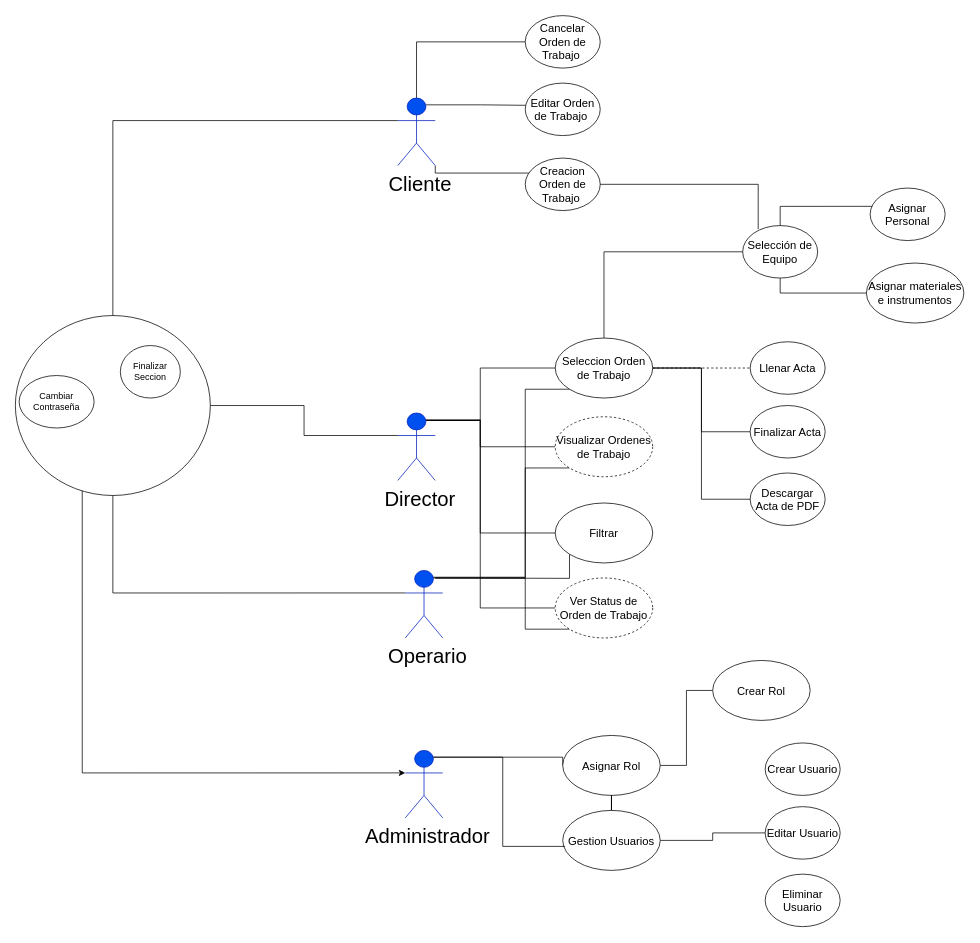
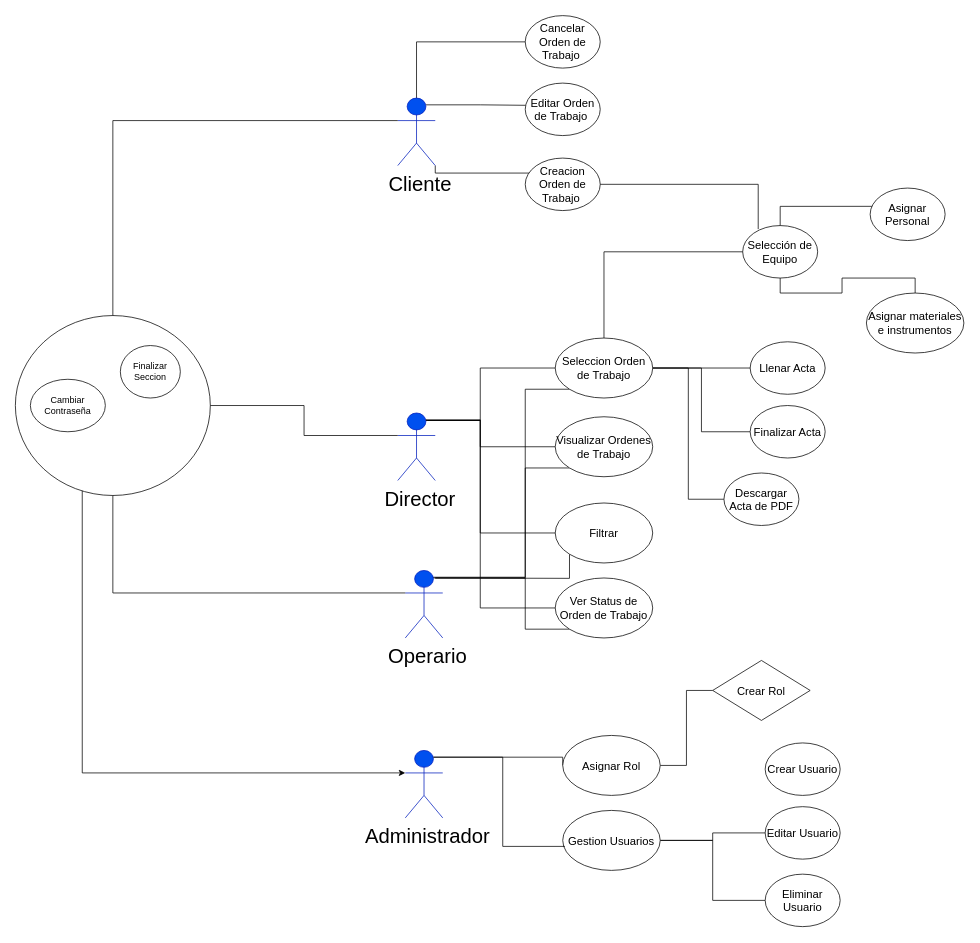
(915, 293) -> (915, 323)
(725, 368) -> (725, 368)
(57, 402) -> (68, 405)
(604, 447) -> (604, 447)
(788, 499) -> (762, 499)
(604, 608) -> (604, 608)
(762, 690) -> (762, 690)
(612, 802) -> (713, 896)
